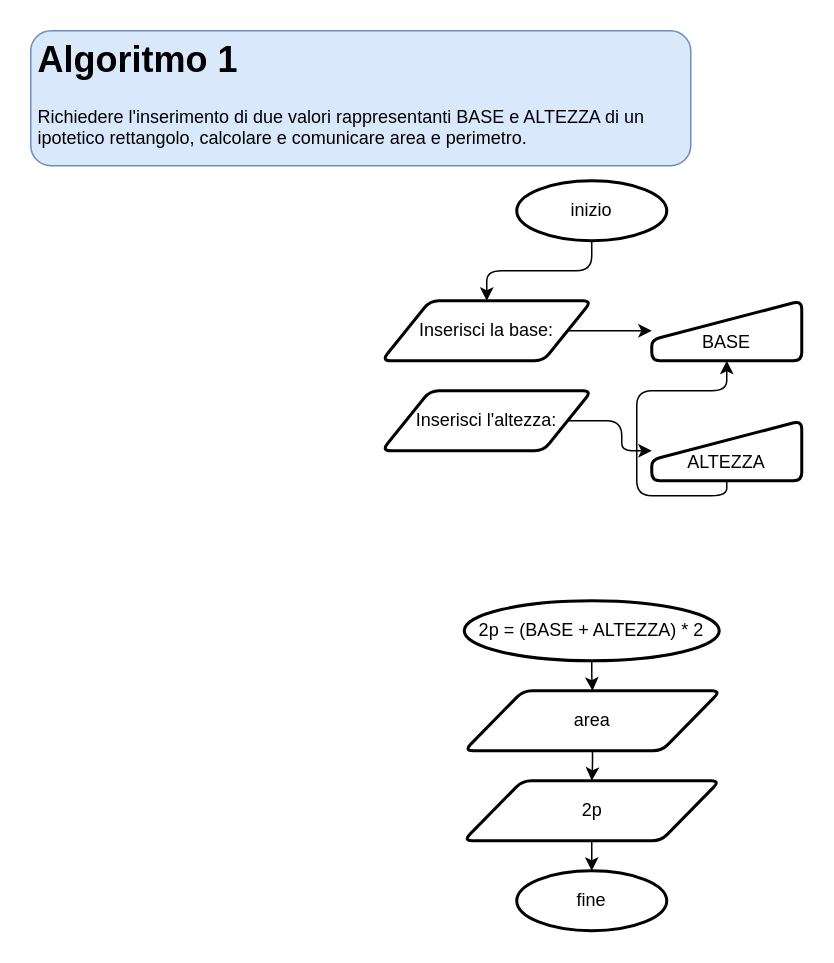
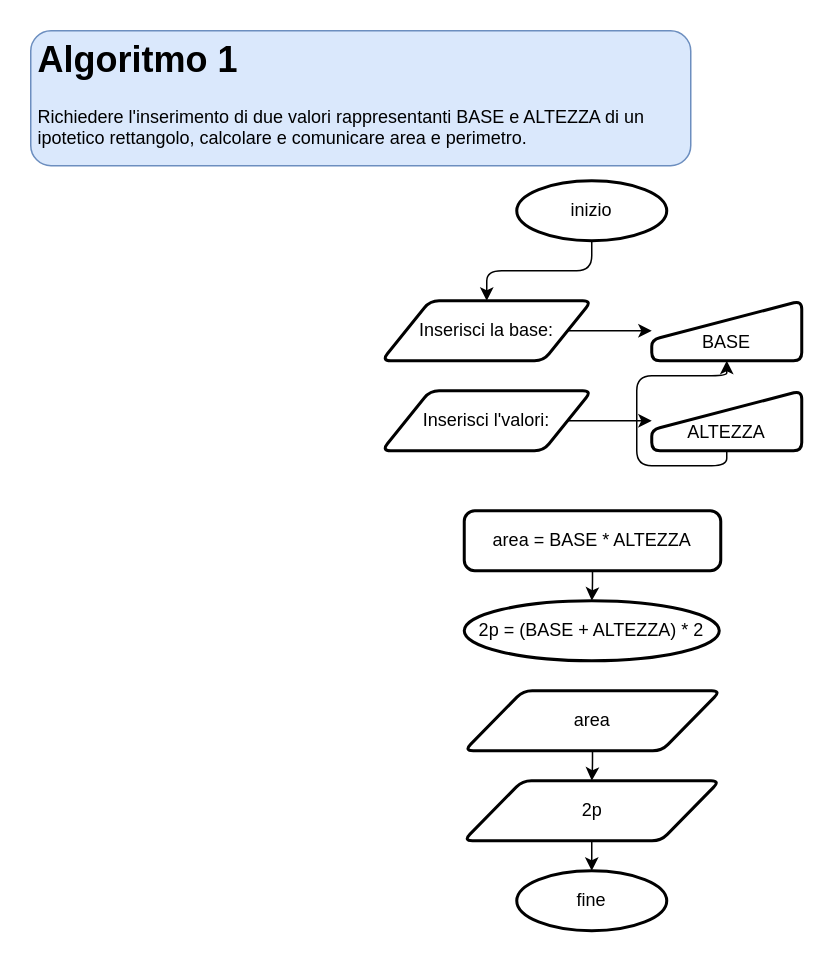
(487, 421) -> (487, 421)
(727, 451) -> (727, 421)
none -> (593, 541)
none -> (592, 581)
(592, 671) -> none
